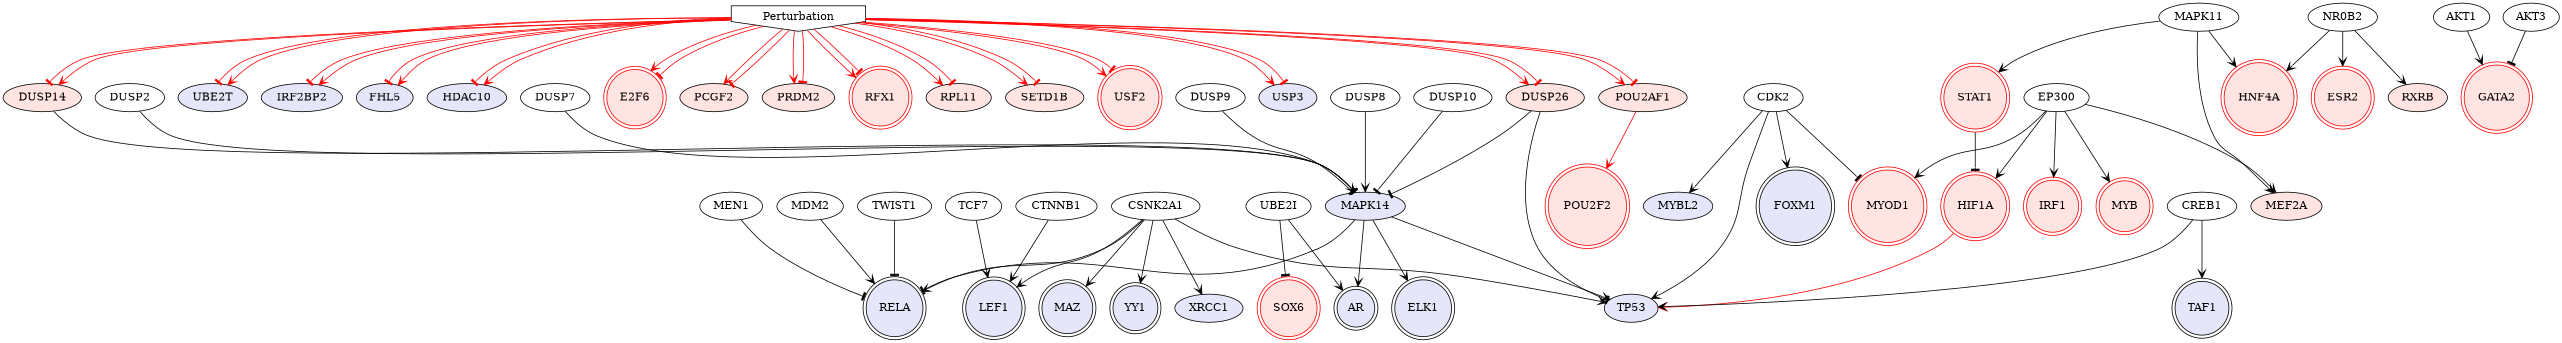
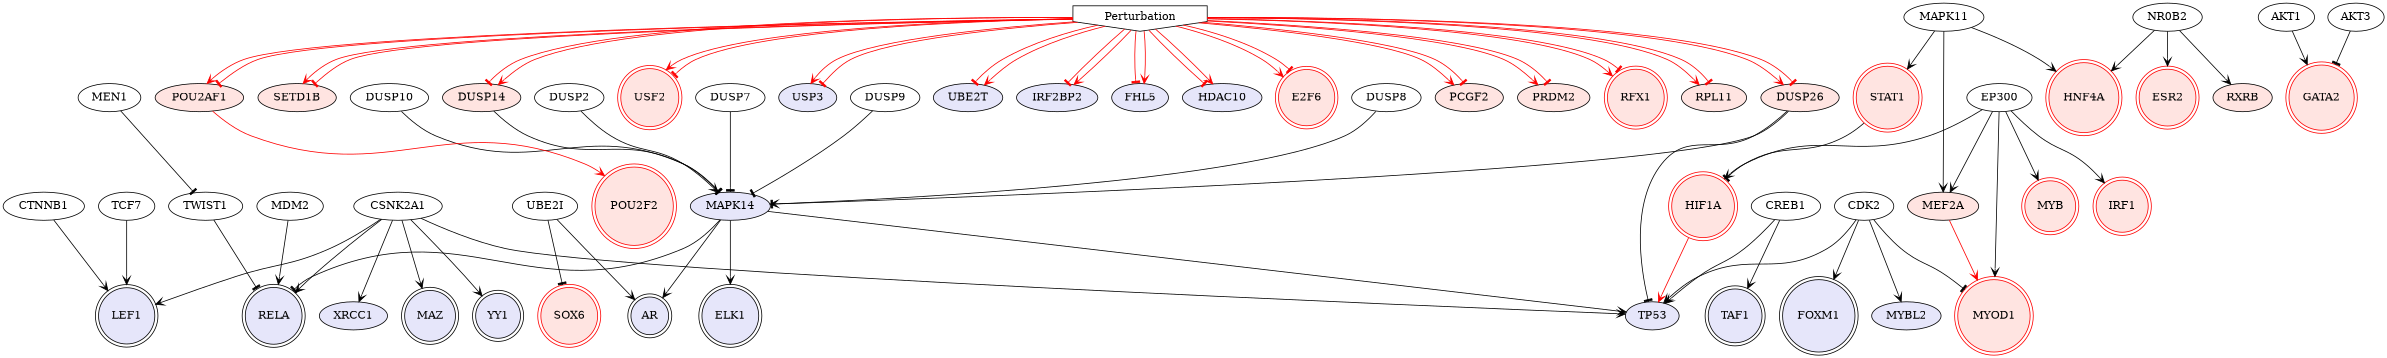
none -> (1962, 247)
(796, 265) -> (156, 150)
